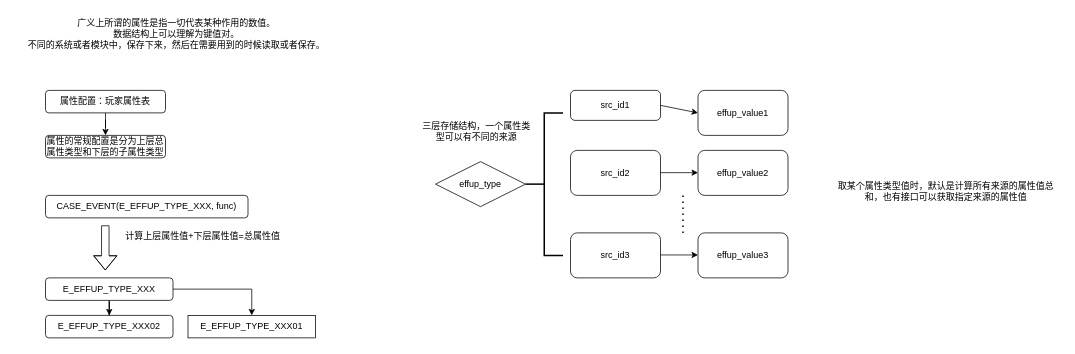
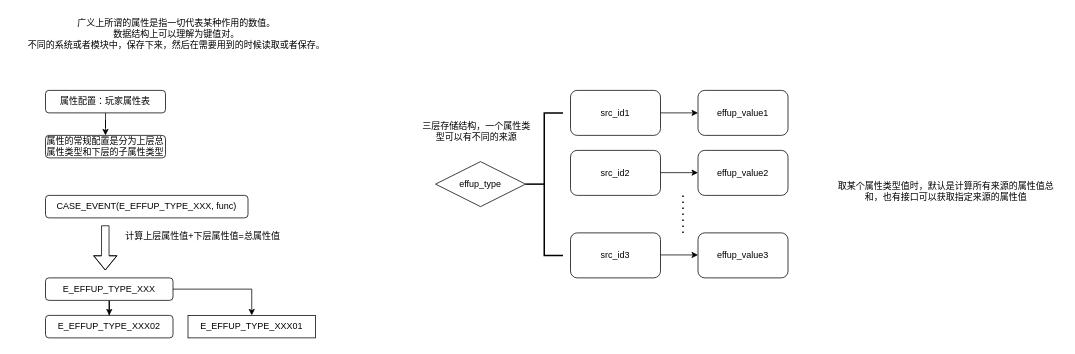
(615, 105) -> (615, 113)
